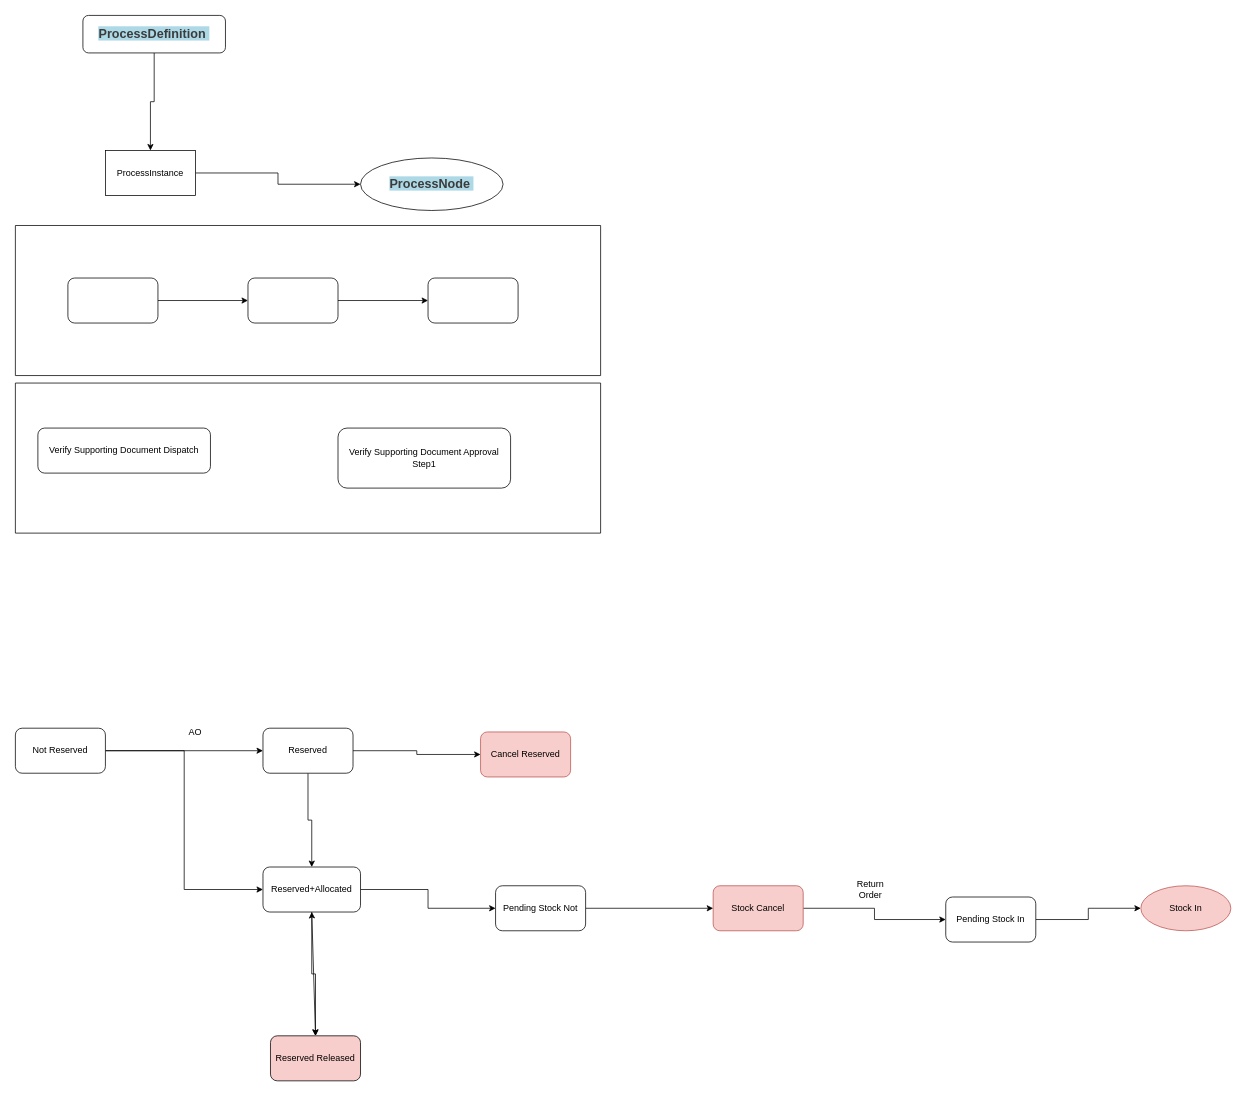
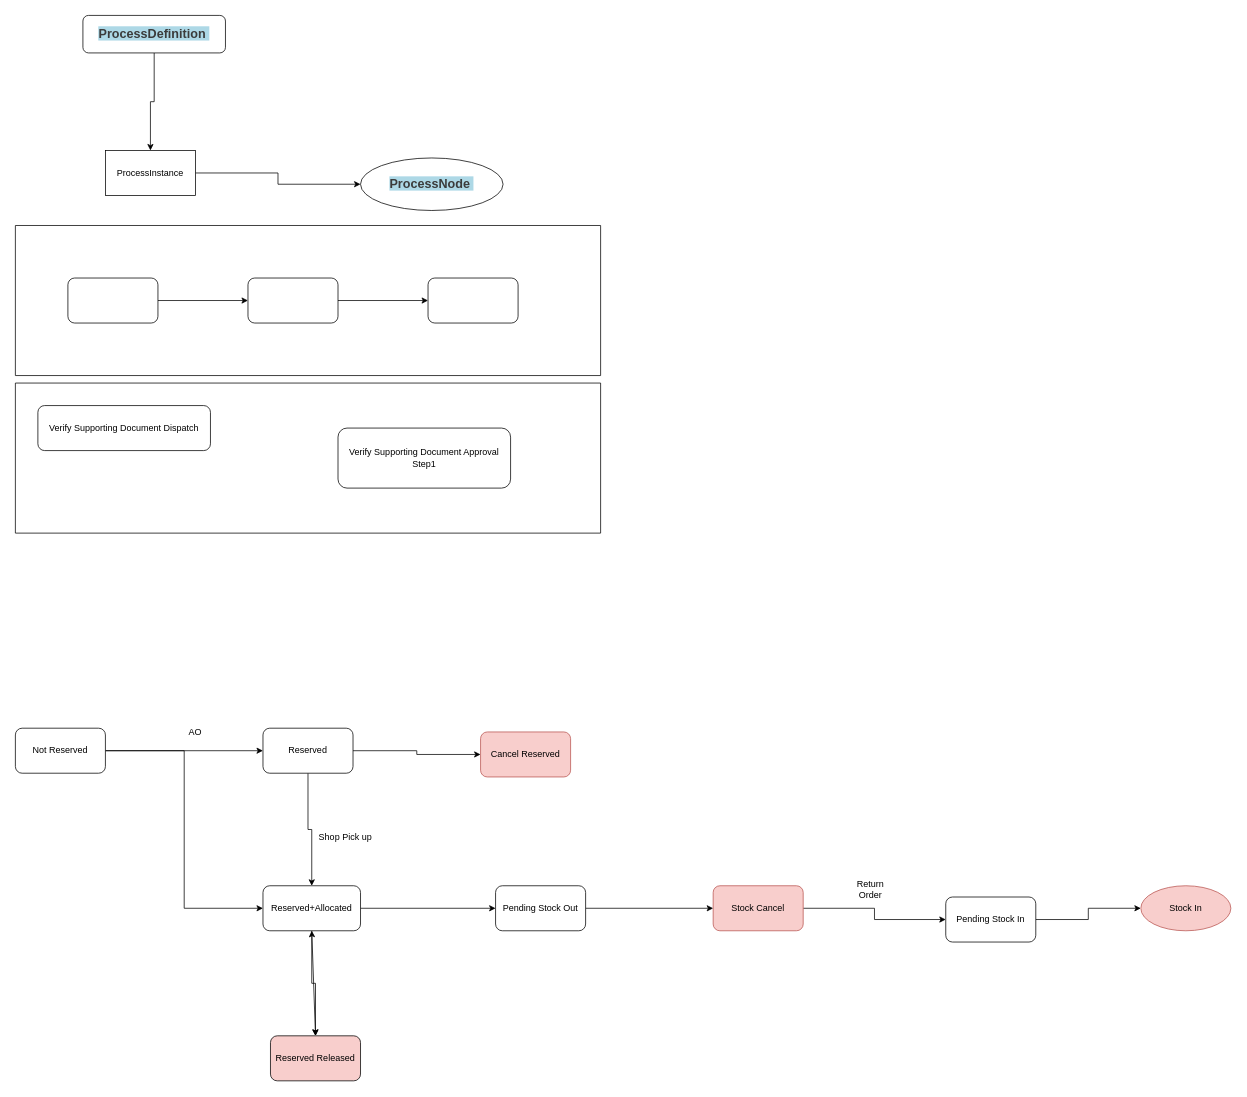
(124, 450) -> (124, 428)
none -> (345, 837)
(312, 889) -> (312, 908)
(540, 908) -> (540, 908)
